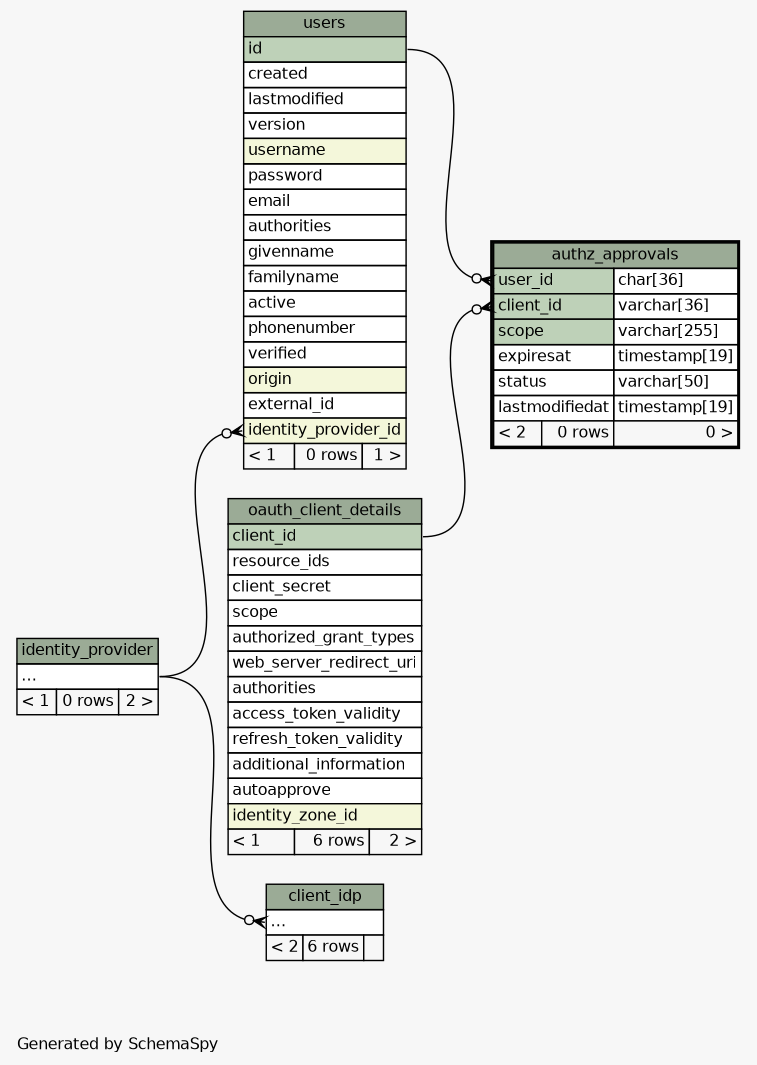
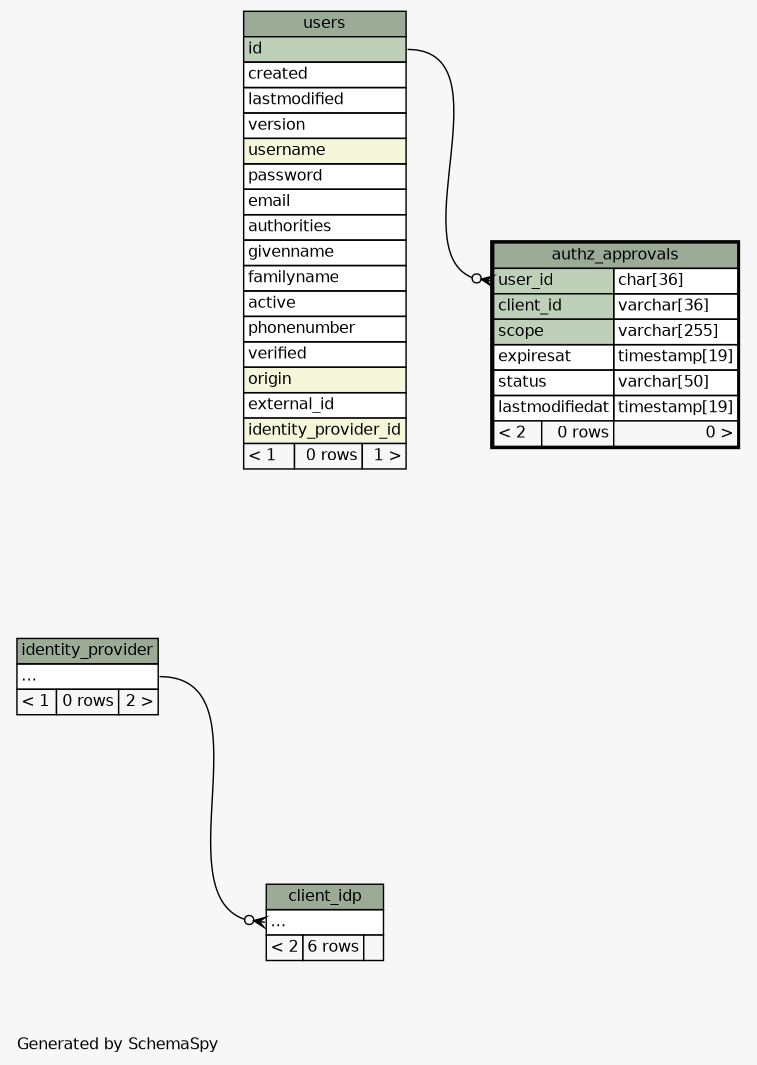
(202, 564) -> none
(324, 677) -> none
